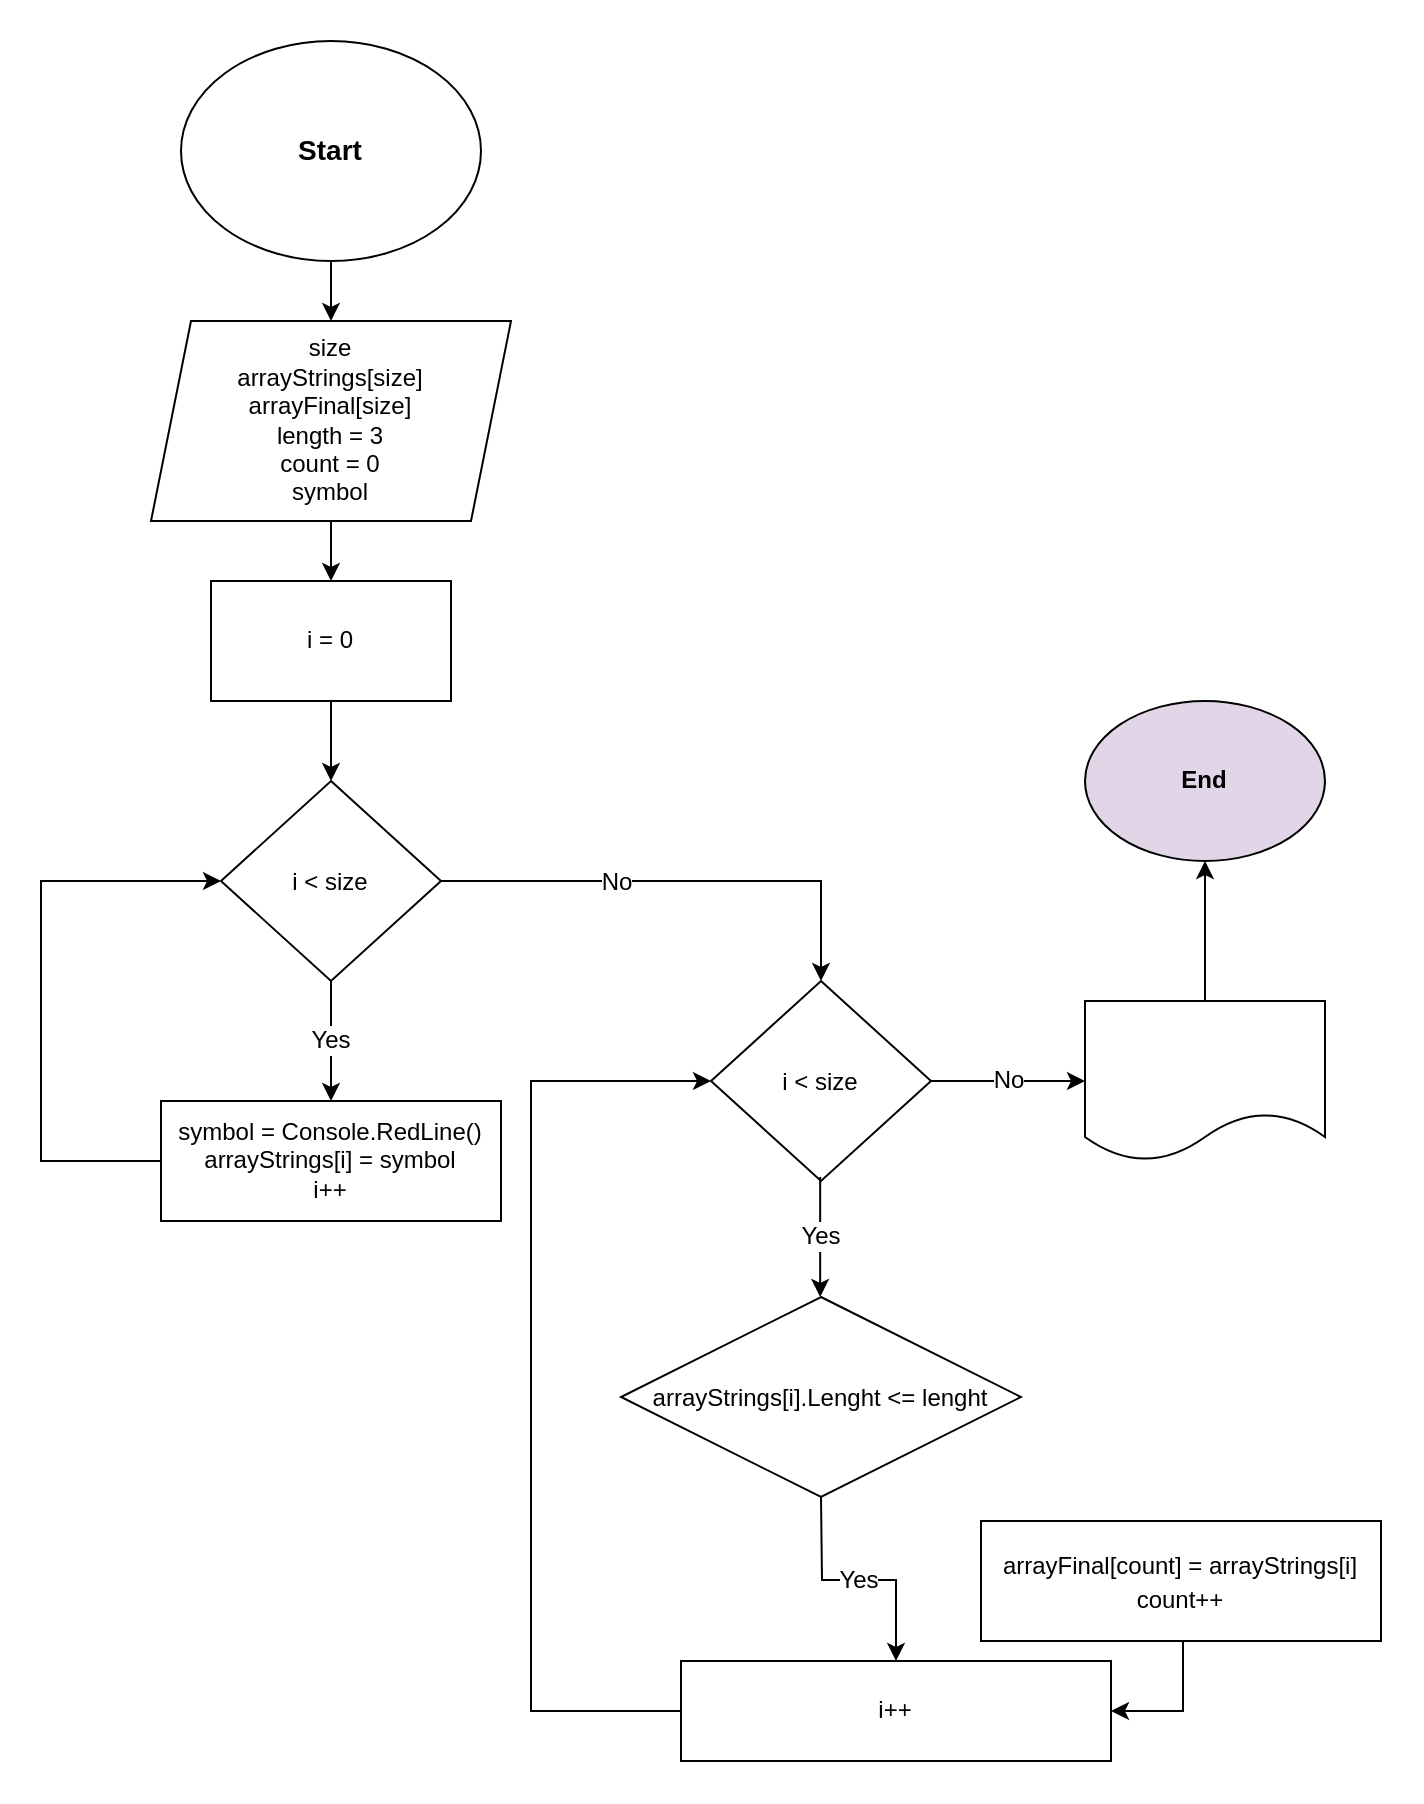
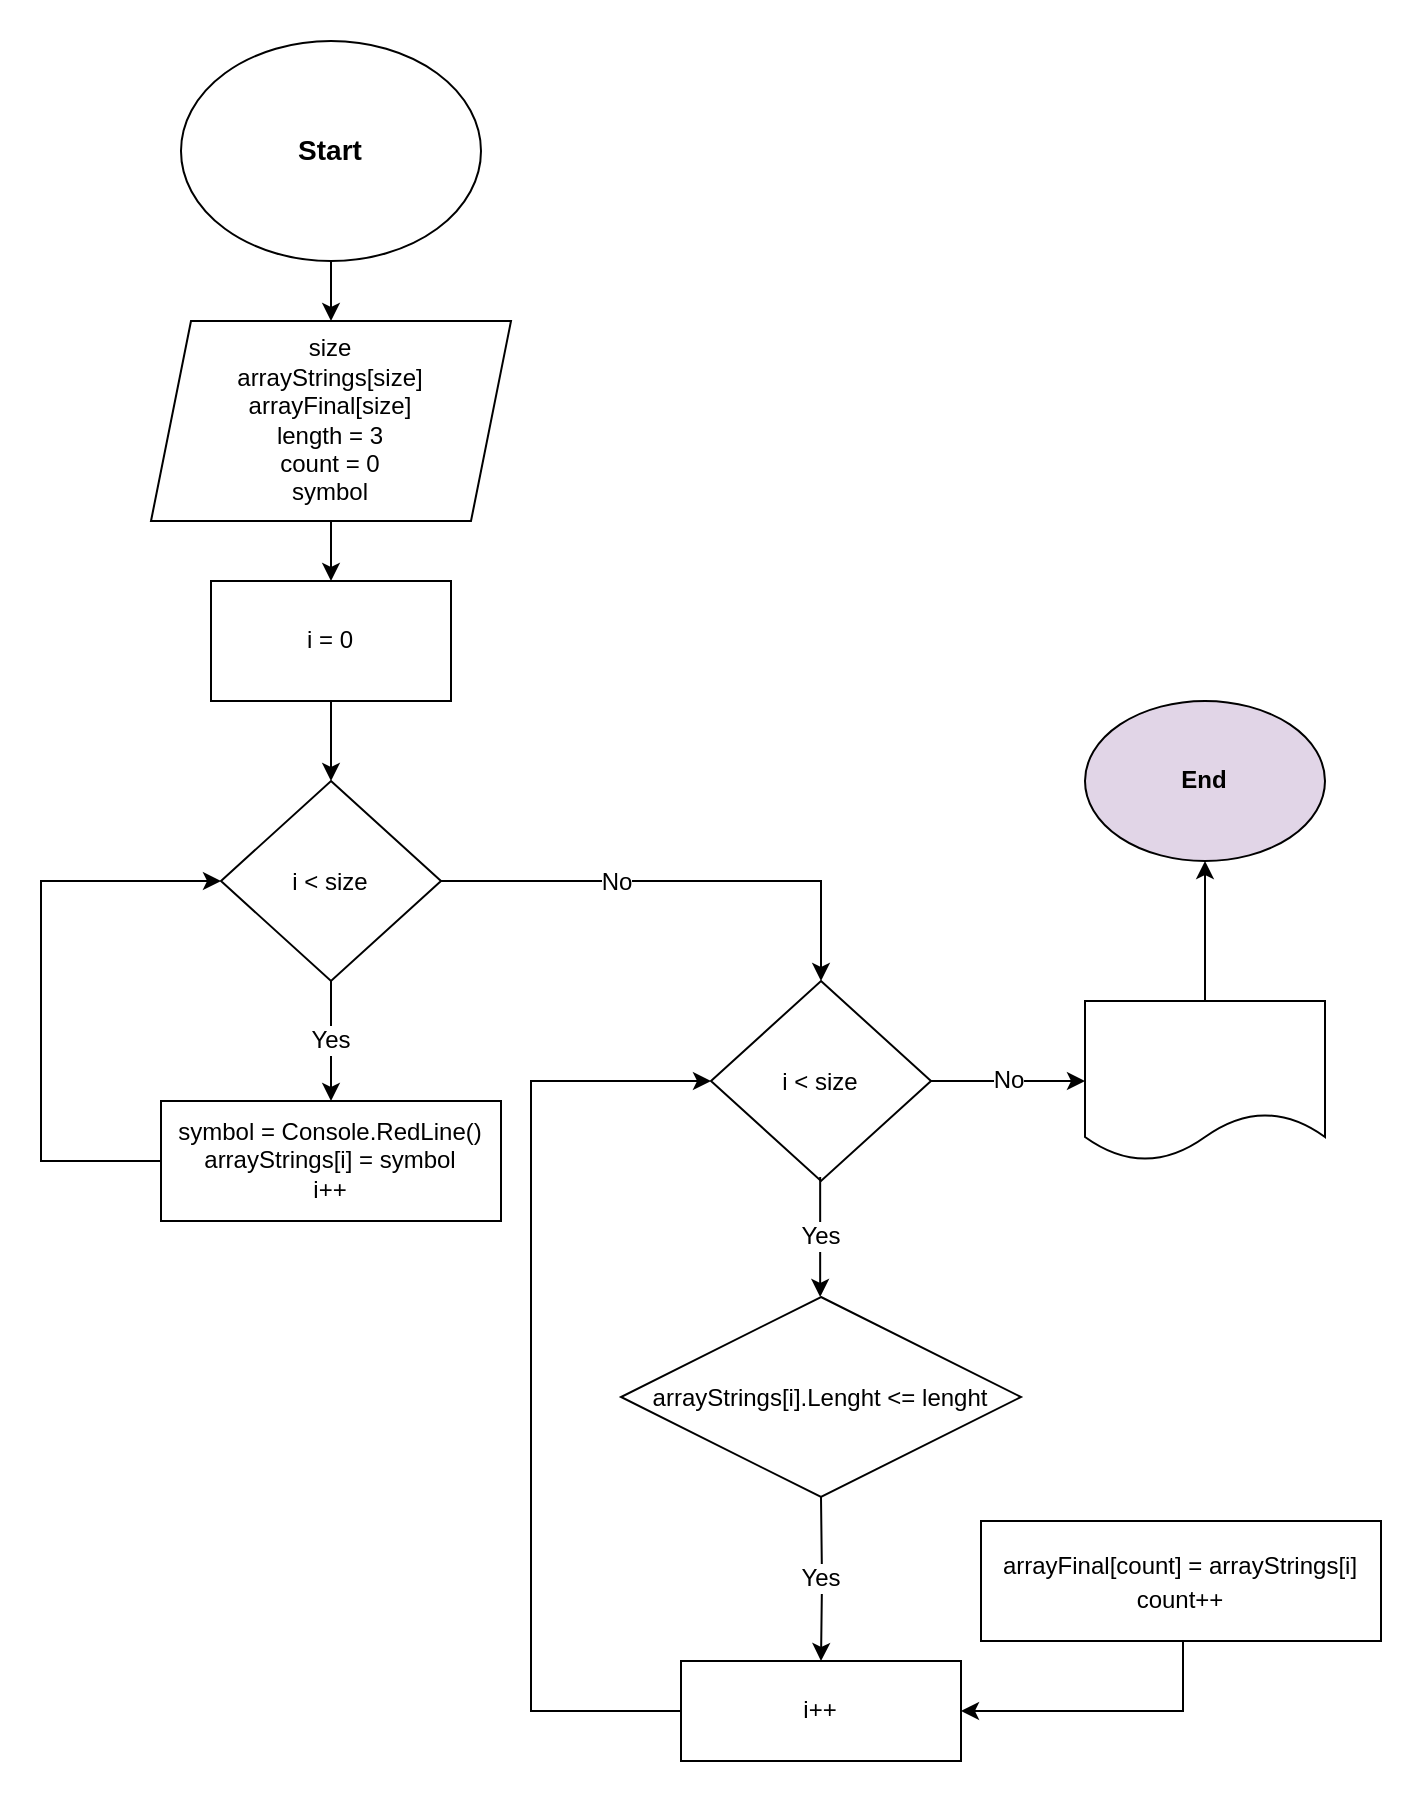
(896, 1711) -> (821, 1711)
